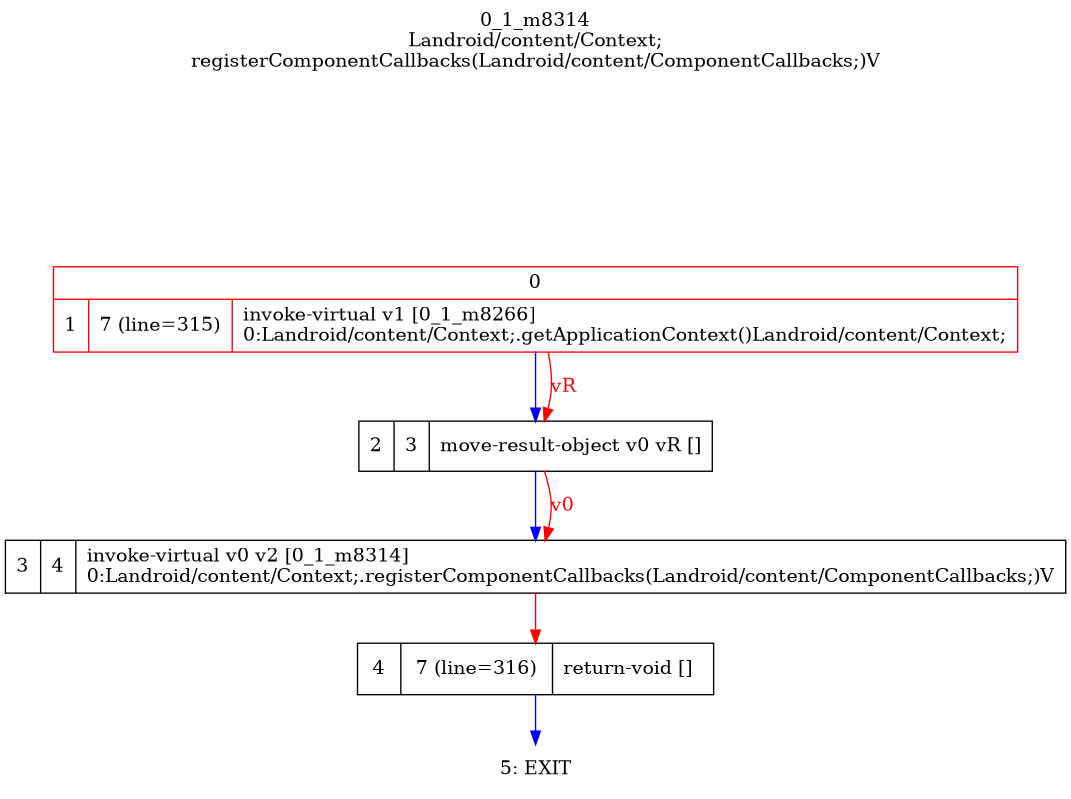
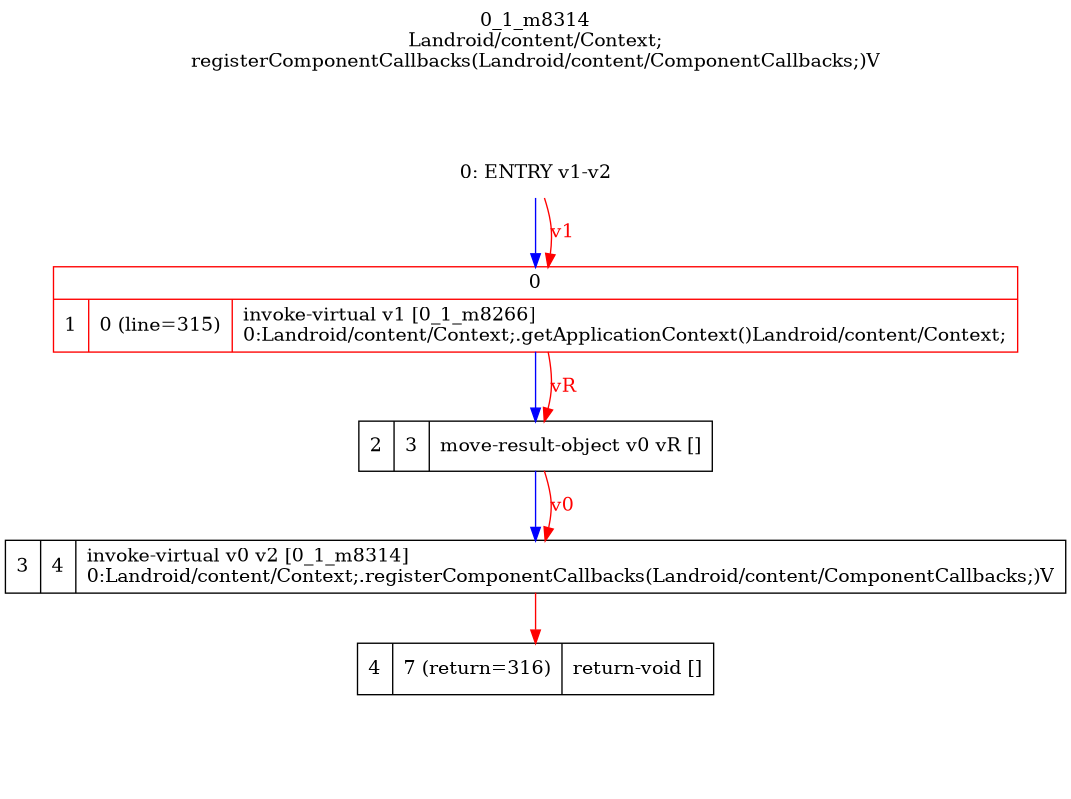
none -> (536, 173)
(160, 325) -> (160, 325)
(477, 668) -> (477, 668)
(536, 769) -> none
